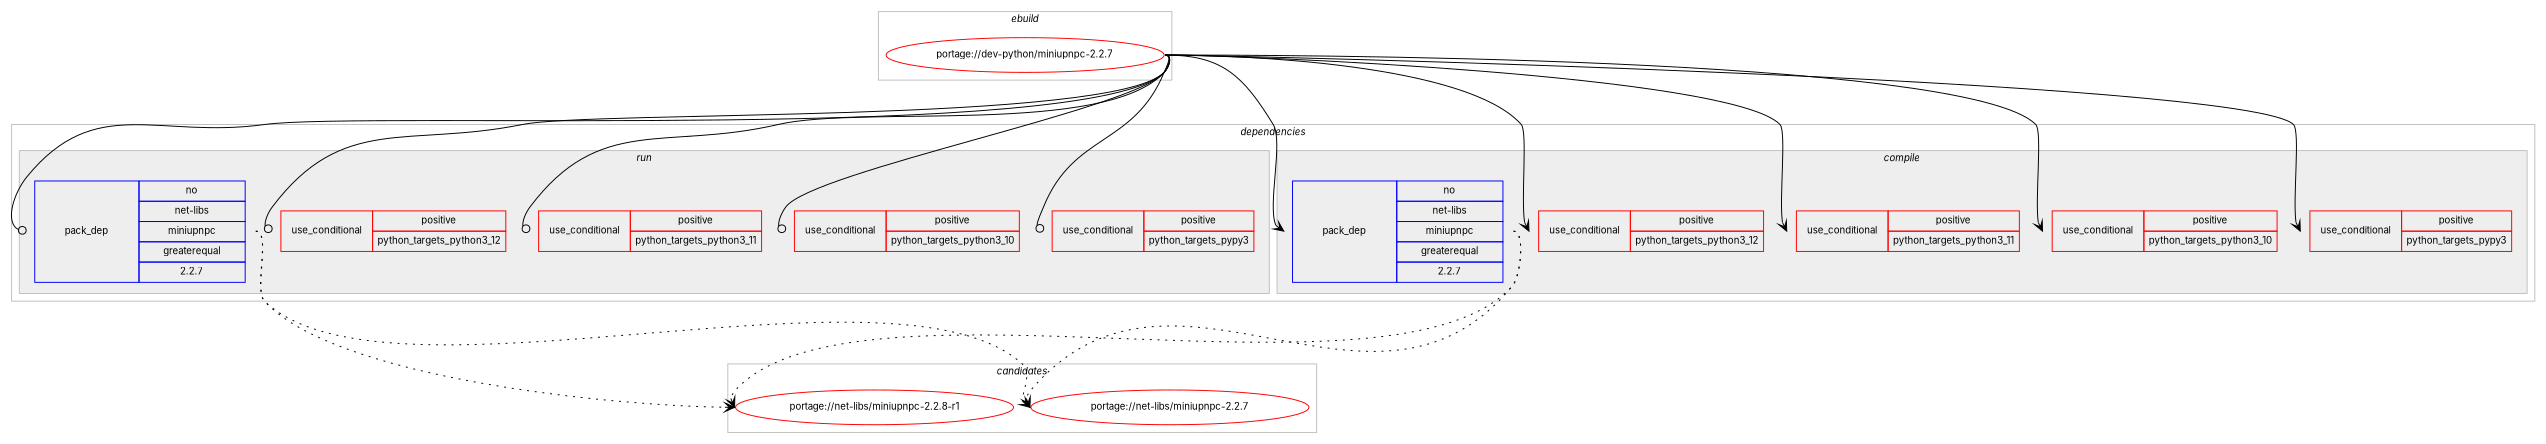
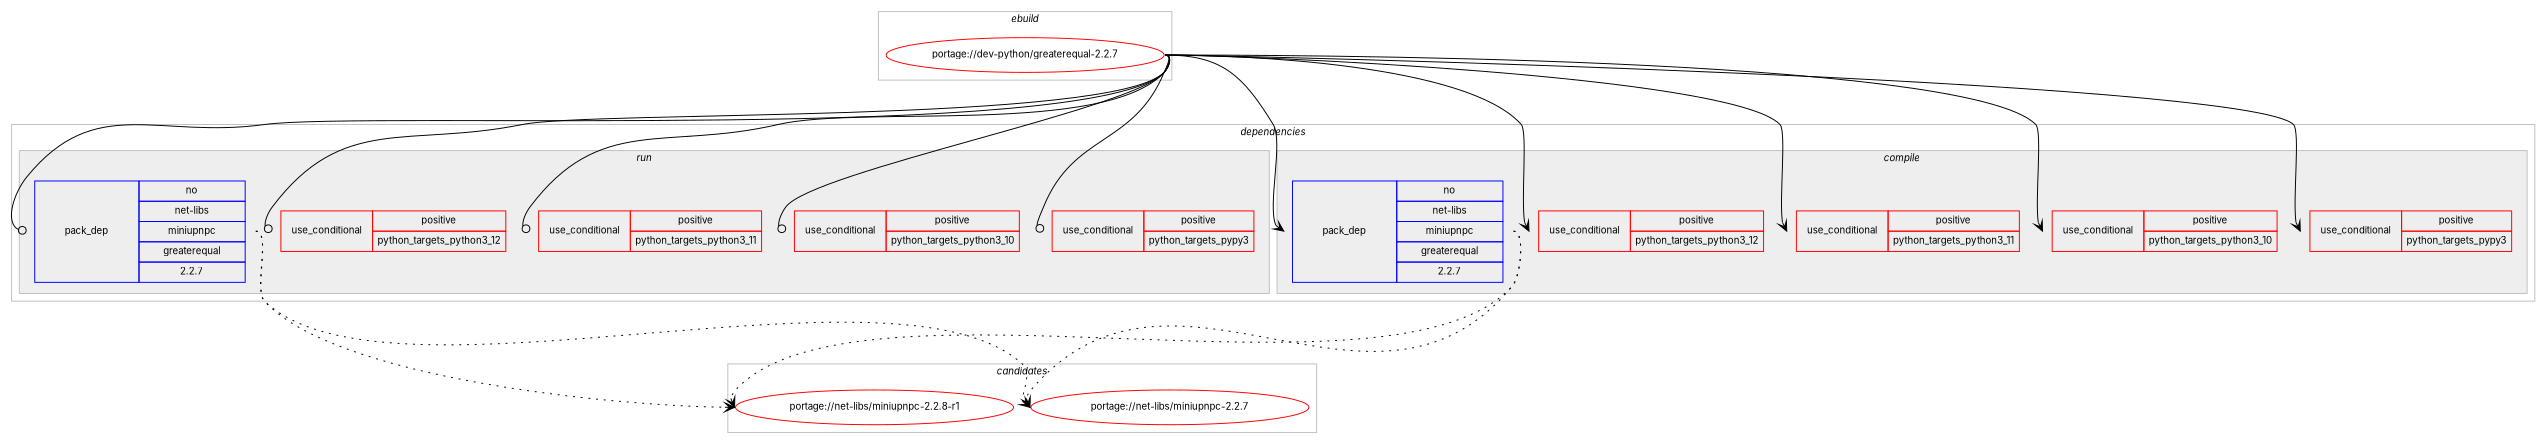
(1025, 55) -> (1025, 55)
